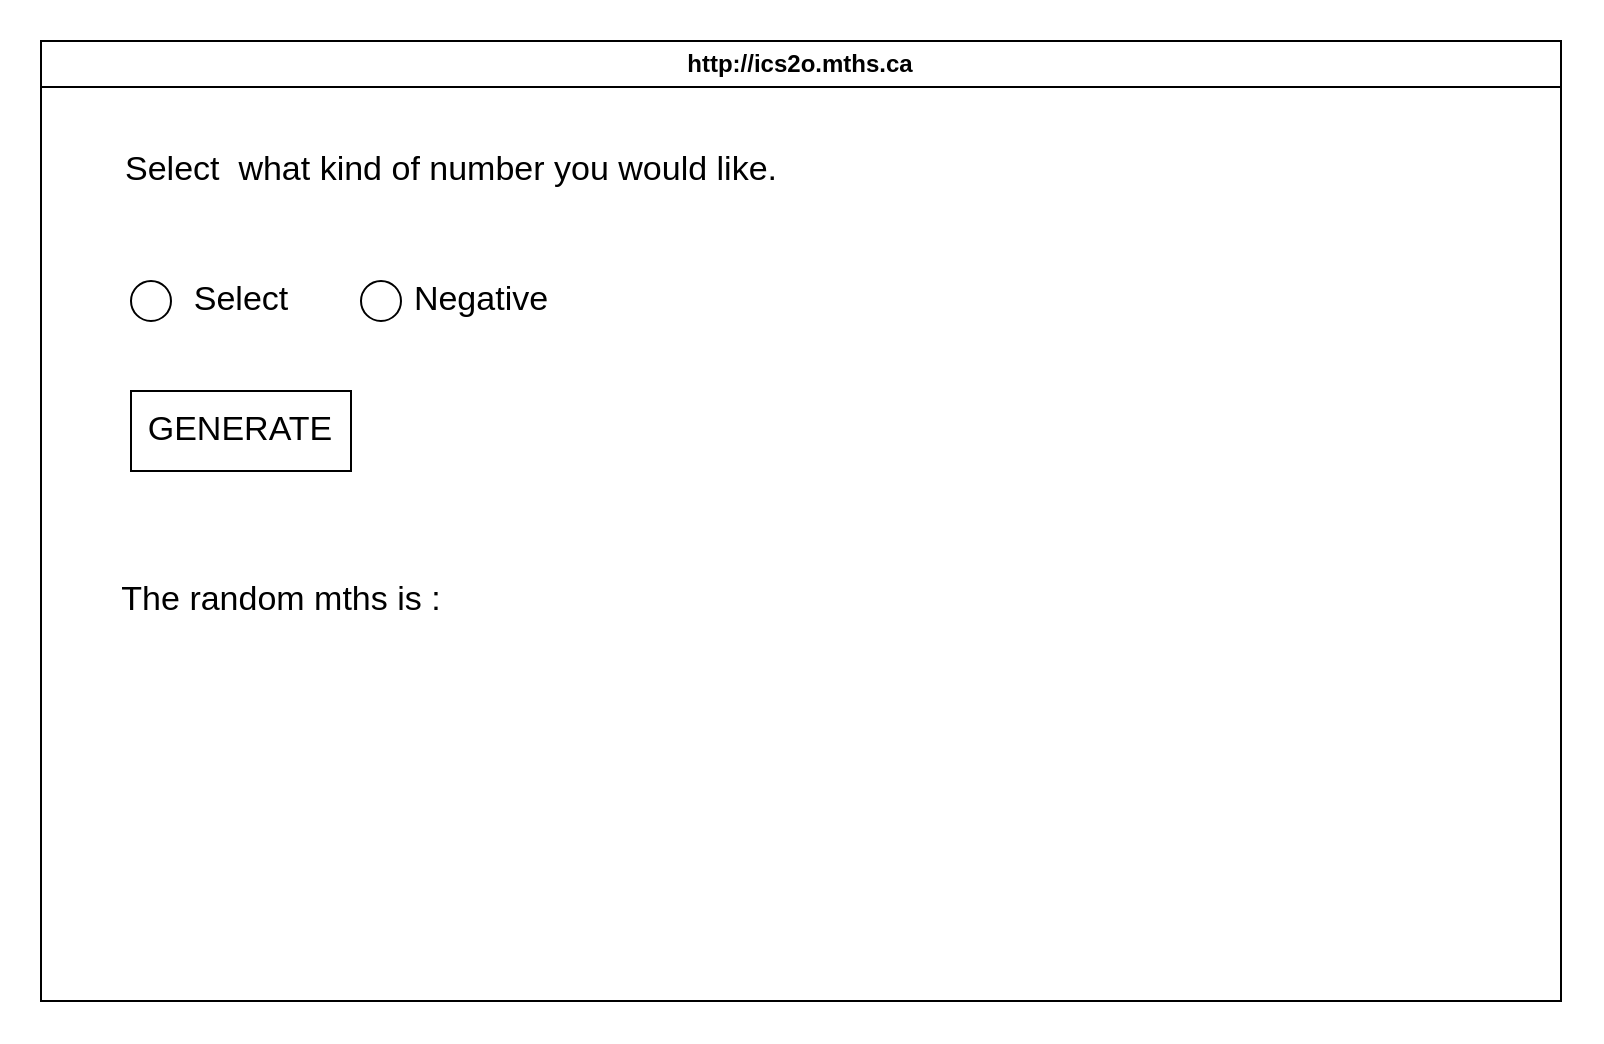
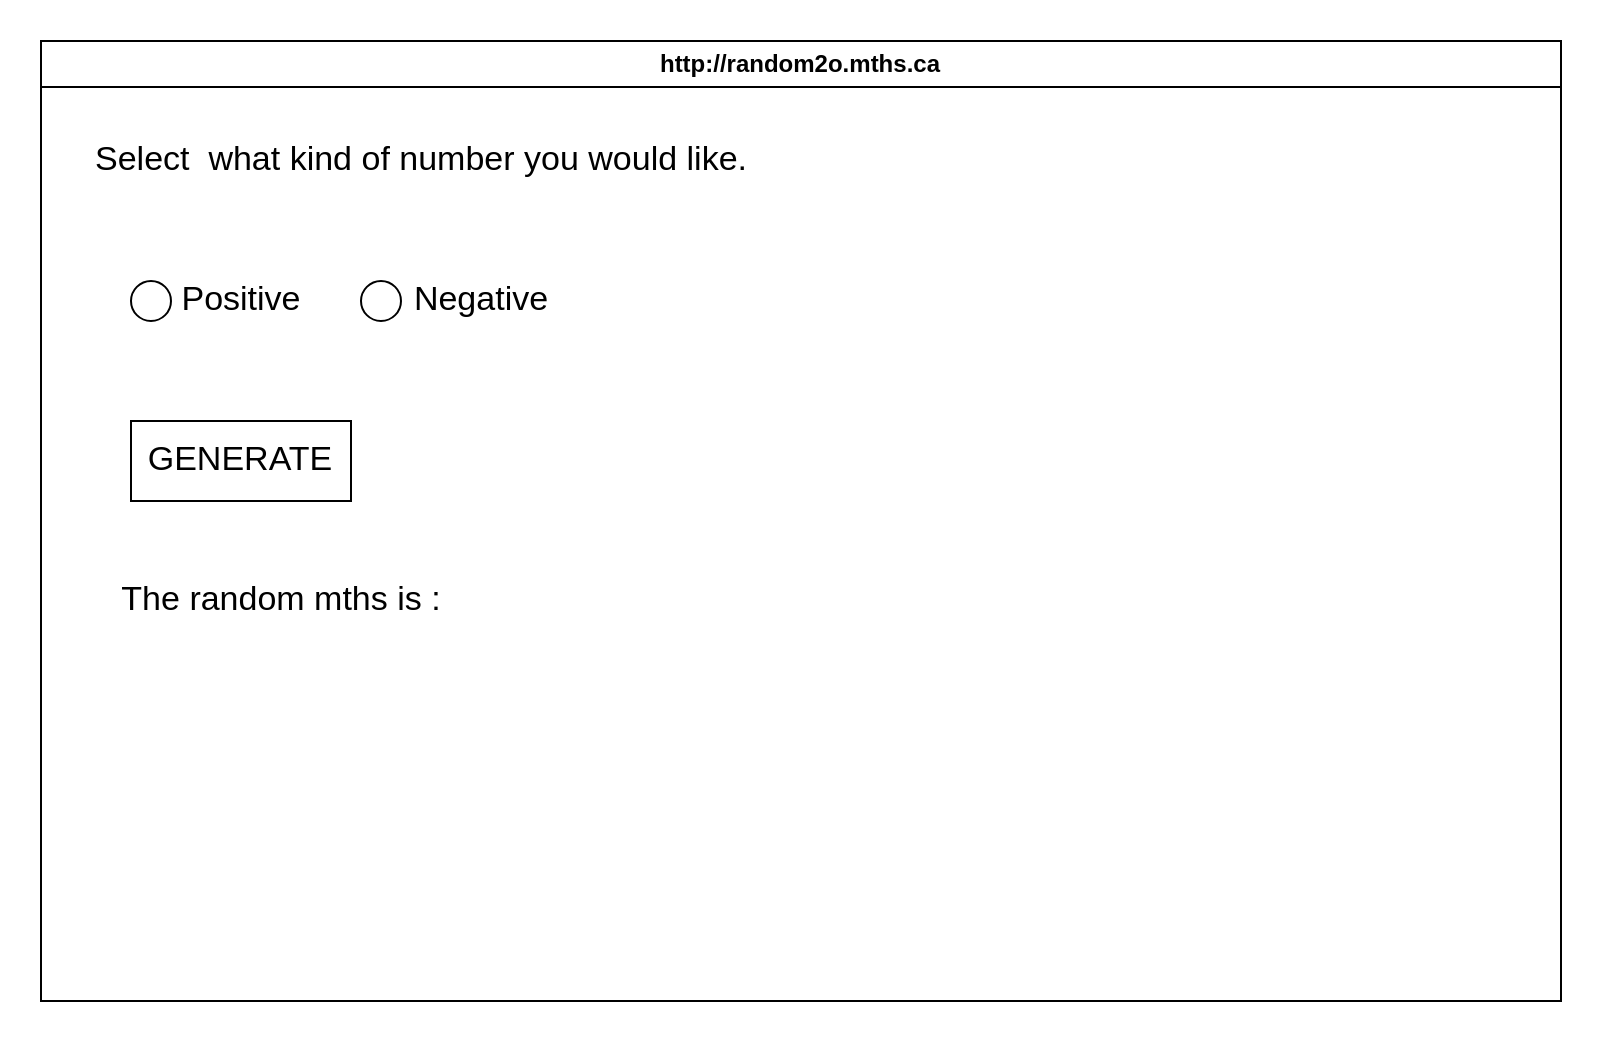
(801, 65) -> (801, 65)
(451, 171) -> (421, 161)
(242, 301) -> (242, 301)
(241, 431) -> (241, 461)
